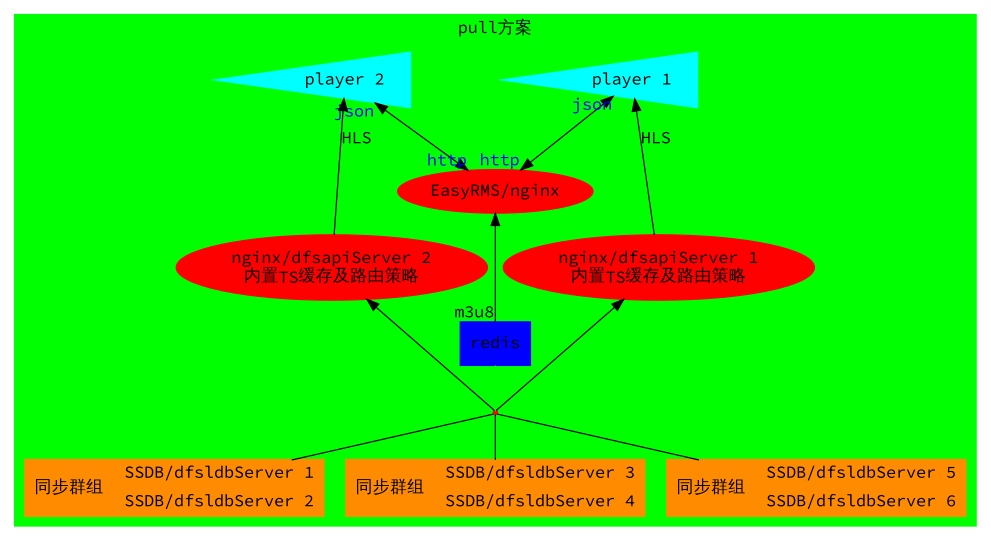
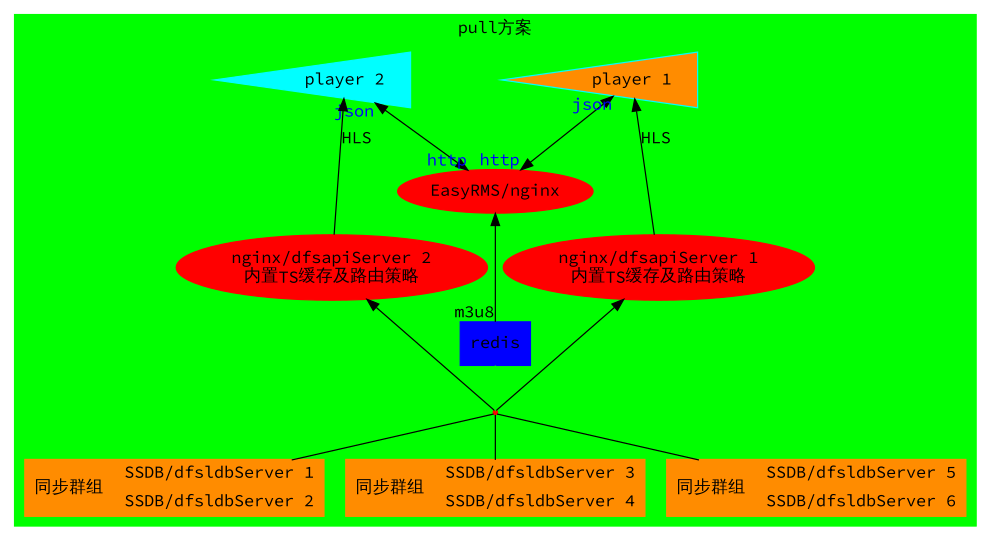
(632, 80) -> (632, 80)
